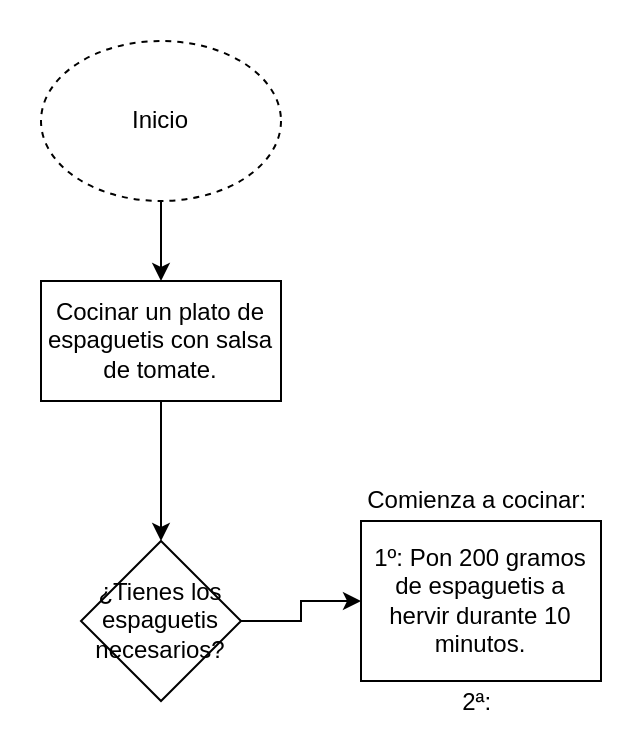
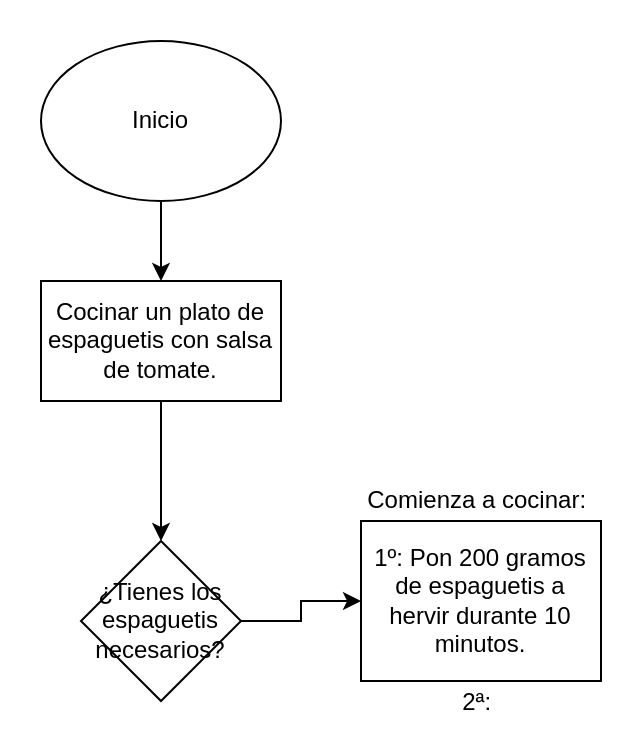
(161, 121) -> (161, 121)
